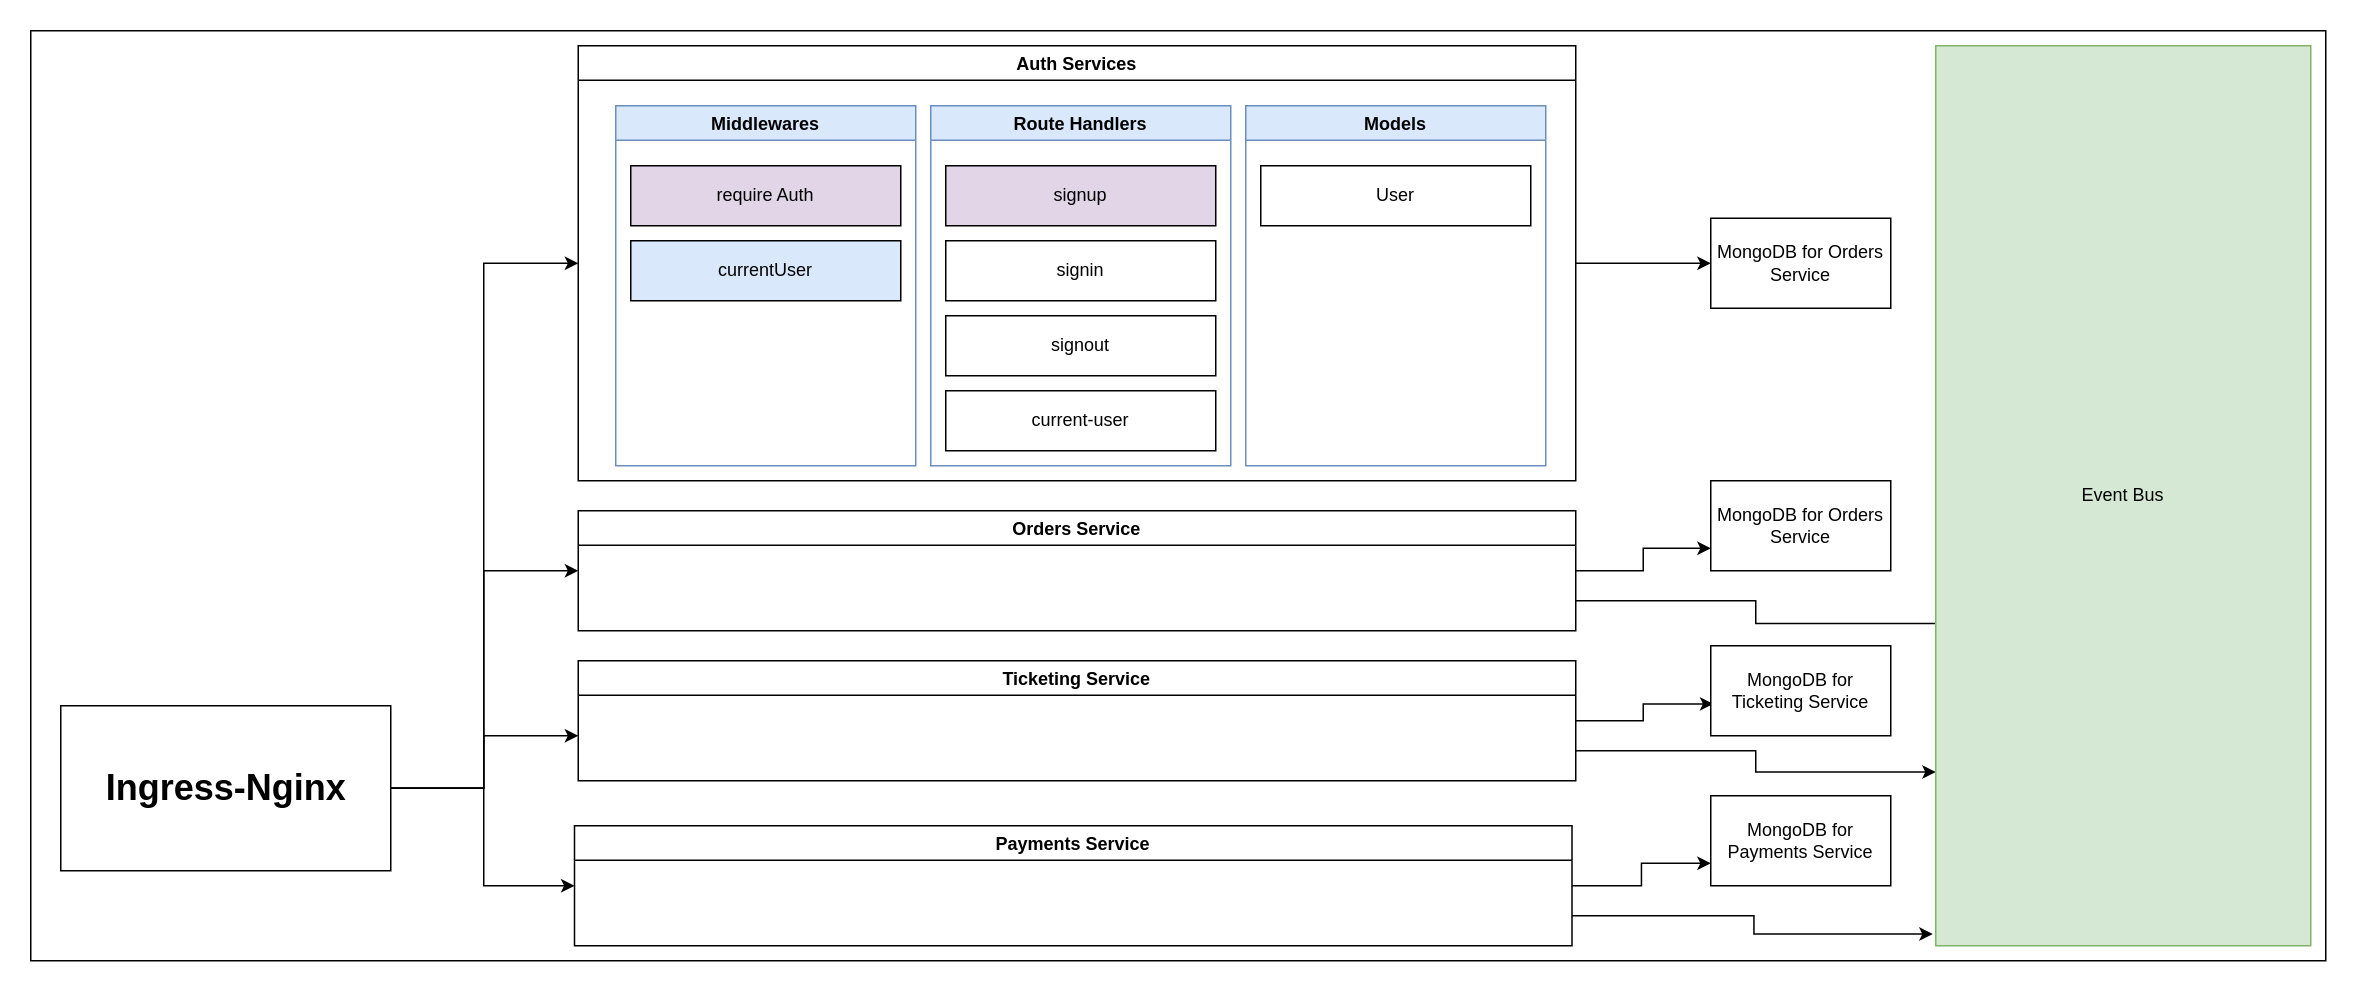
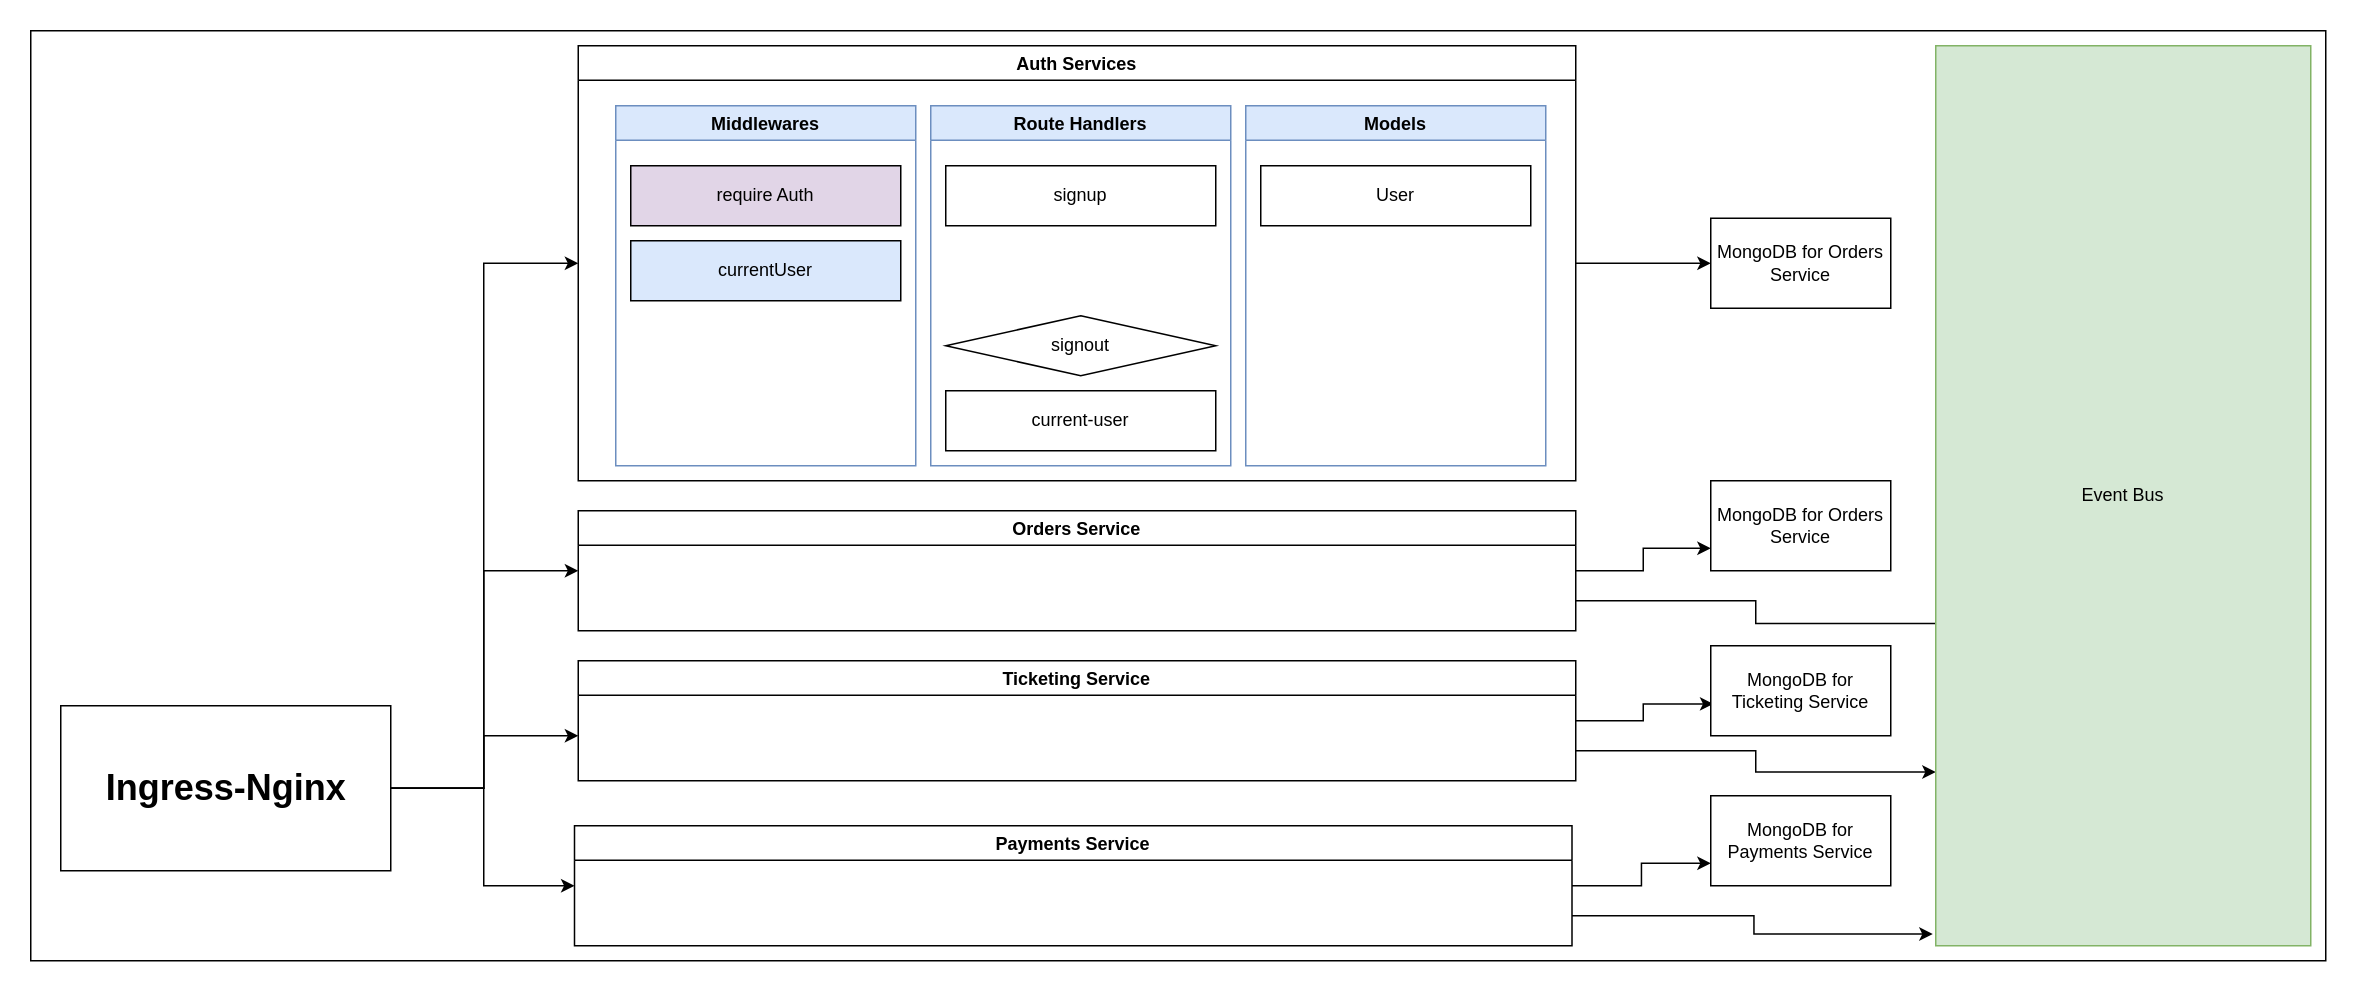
(1081, 196) -> (1081, 196)
(1081, 271) -> none
(1081, 346) -> (1081, 346)
